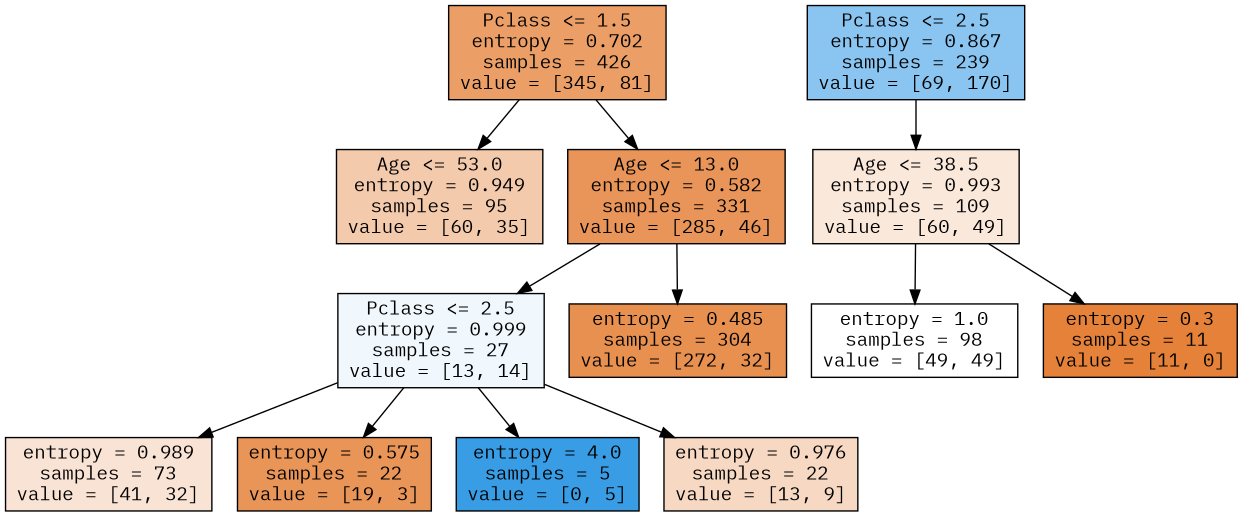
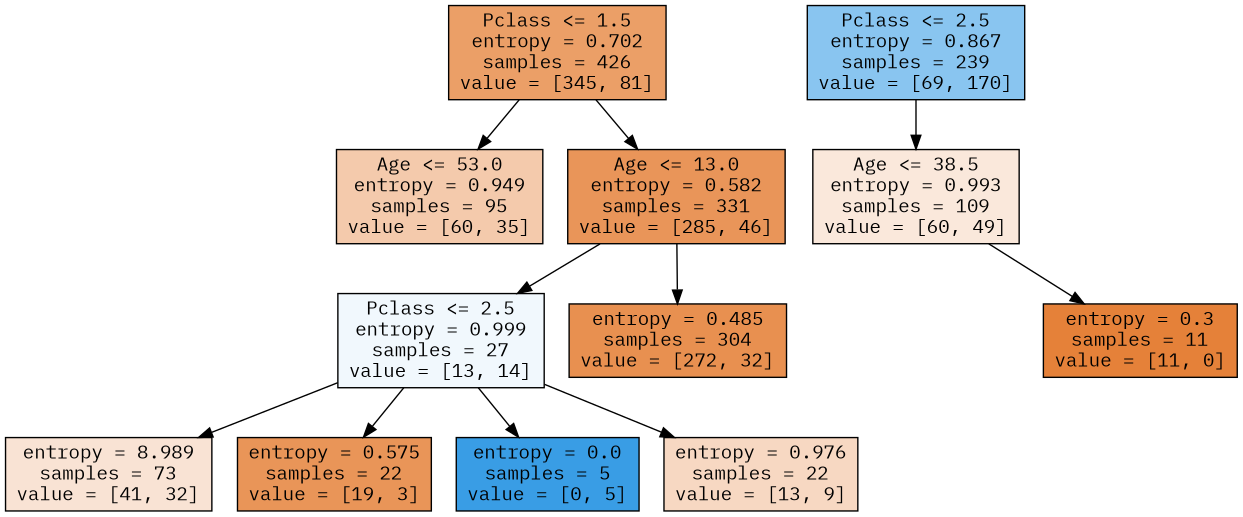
(915, 341) -> none
(109, 474) -> (109, 474)
(548, 474) -> (548, 474)
